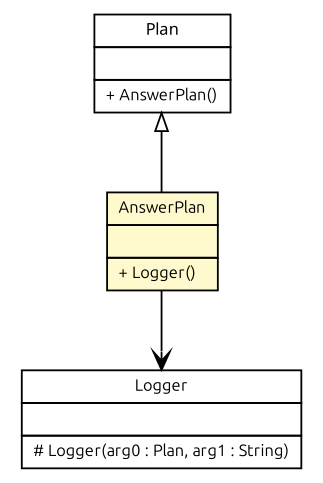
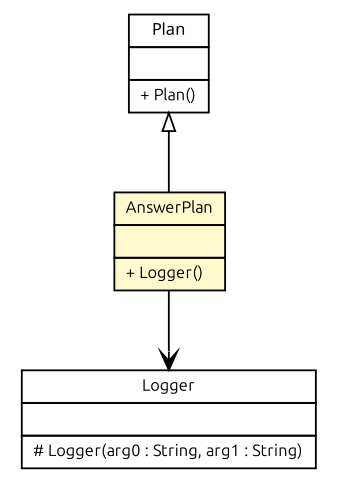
(162, 95) -> (169, 95)
(162, 451) -> (169, 451)
